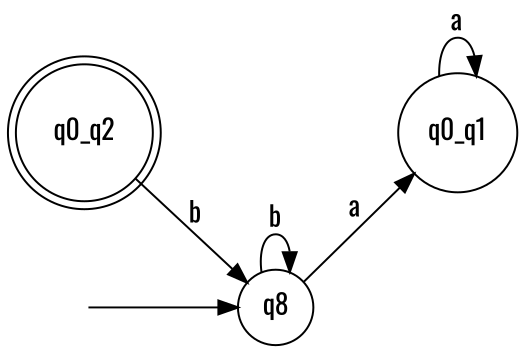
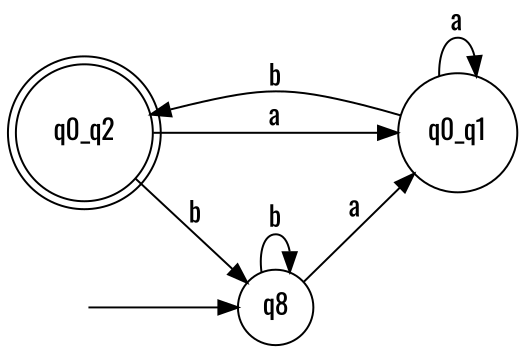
none -> (286, 92)
none -> (265, 133)
